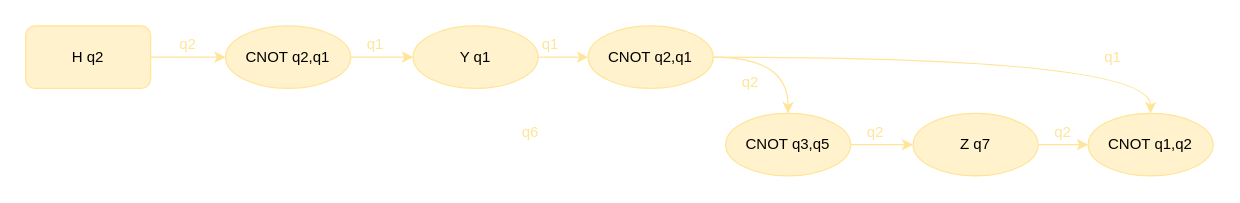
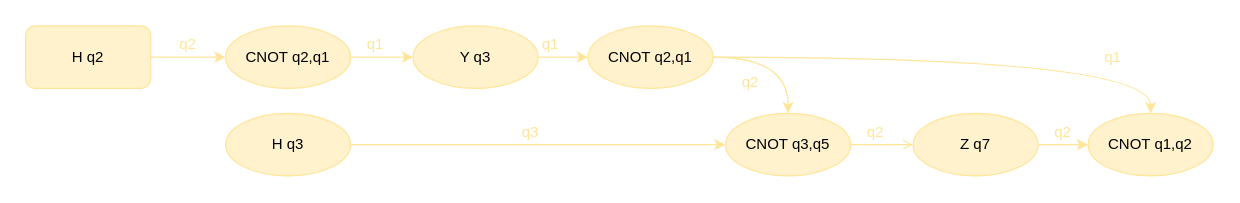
(476, 57) -> (476, 57)
(531, 132) -> (531, 132)
none -> (288, 144)
none -> (534, 144)
(903, 144) -> (905, 144)
